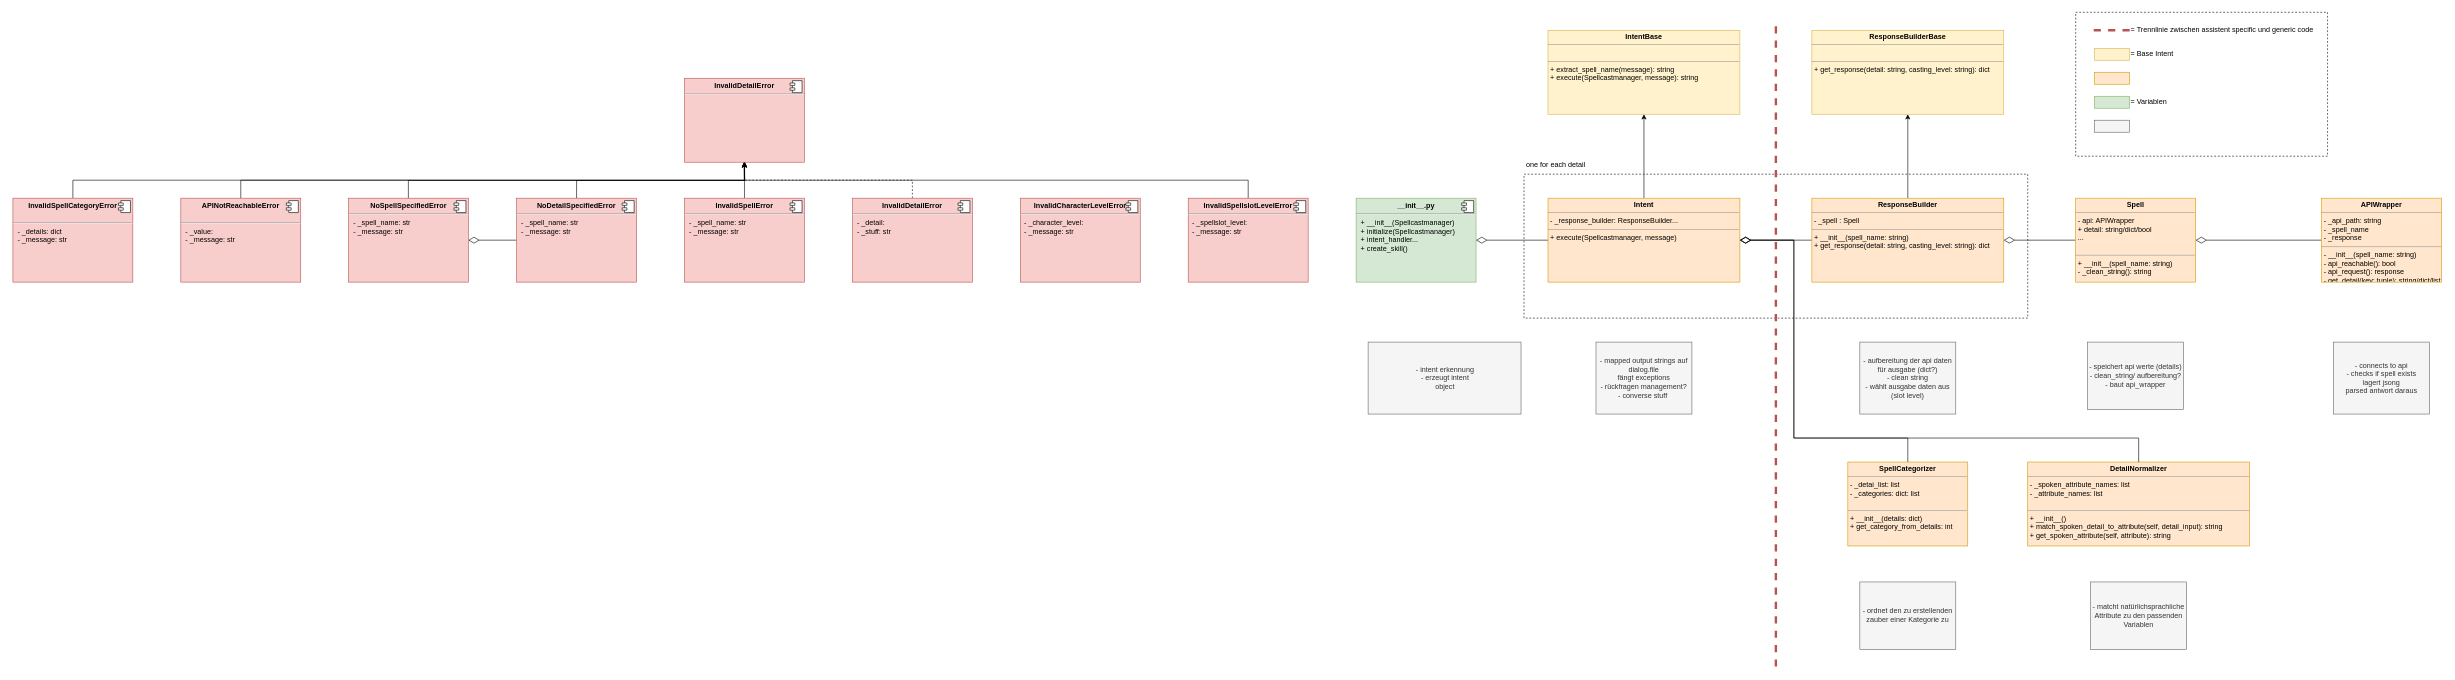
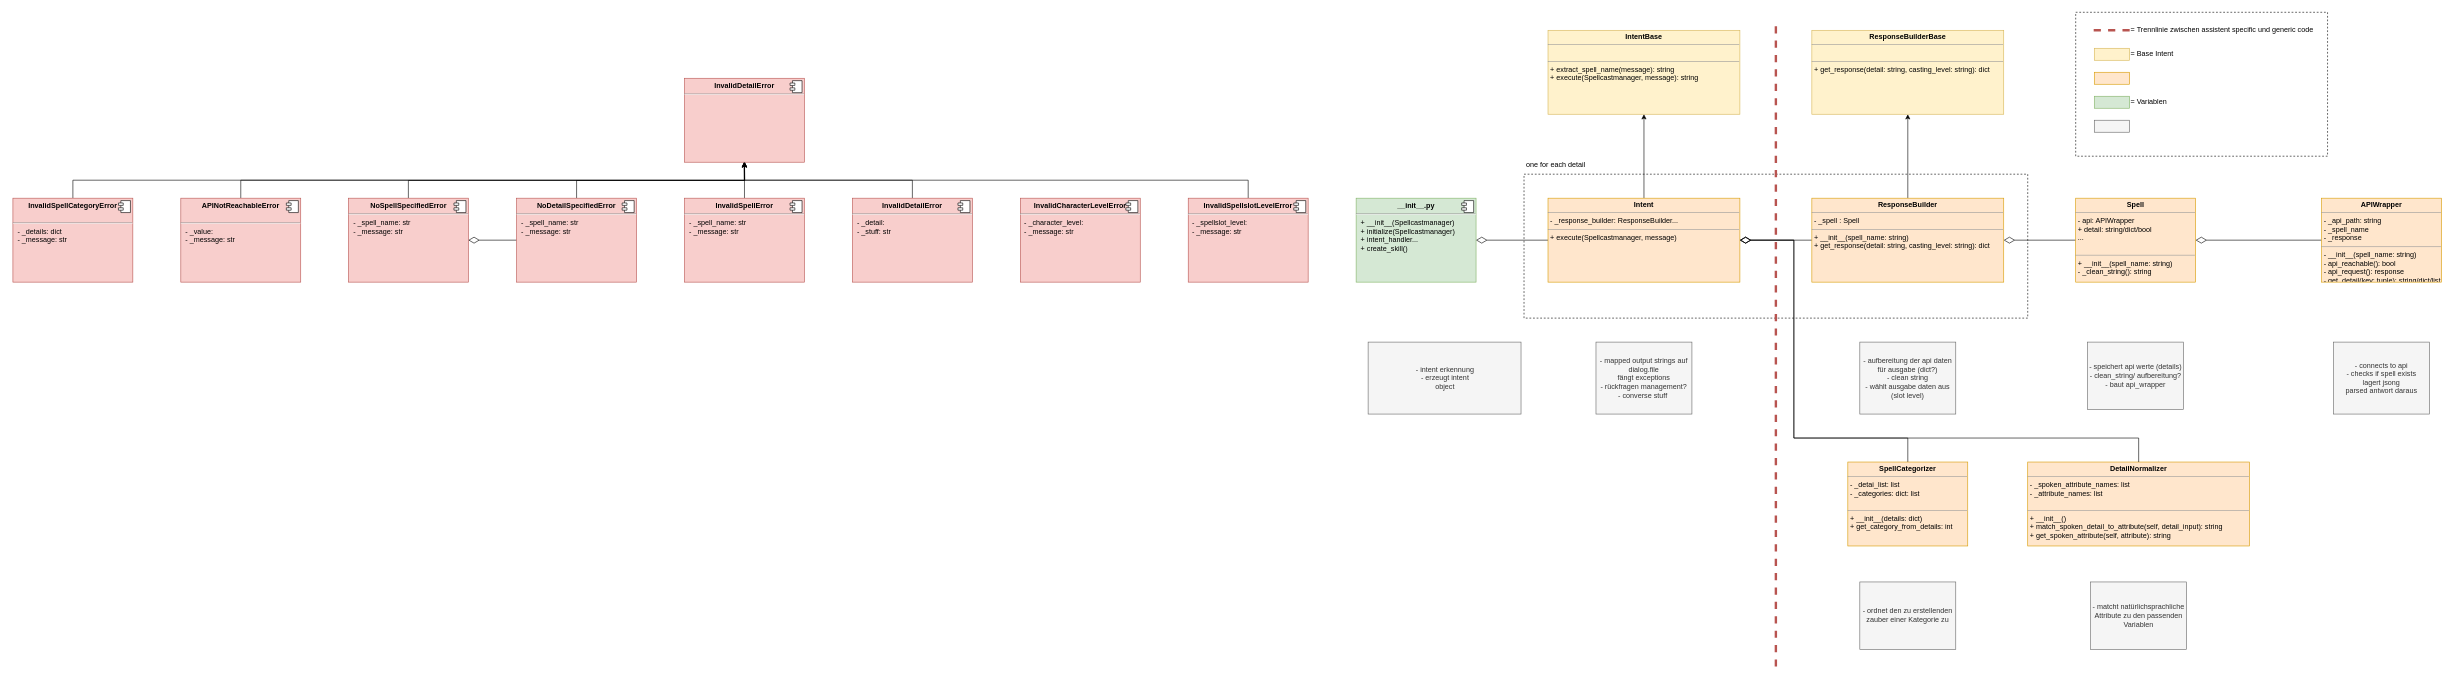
(912, 190) -> (912, 190)
